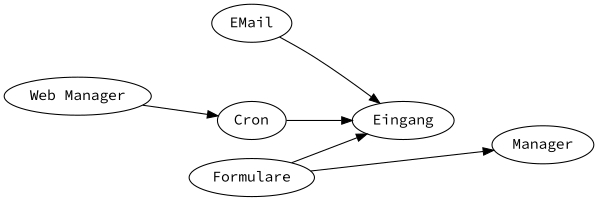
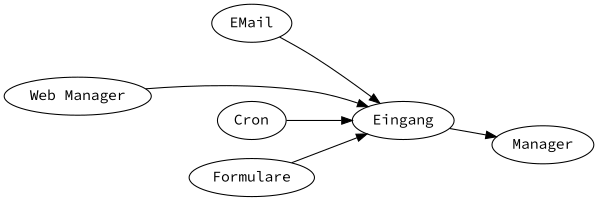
(175, 110) -> (253, 86)
(397, 161) -> (468, 132)
